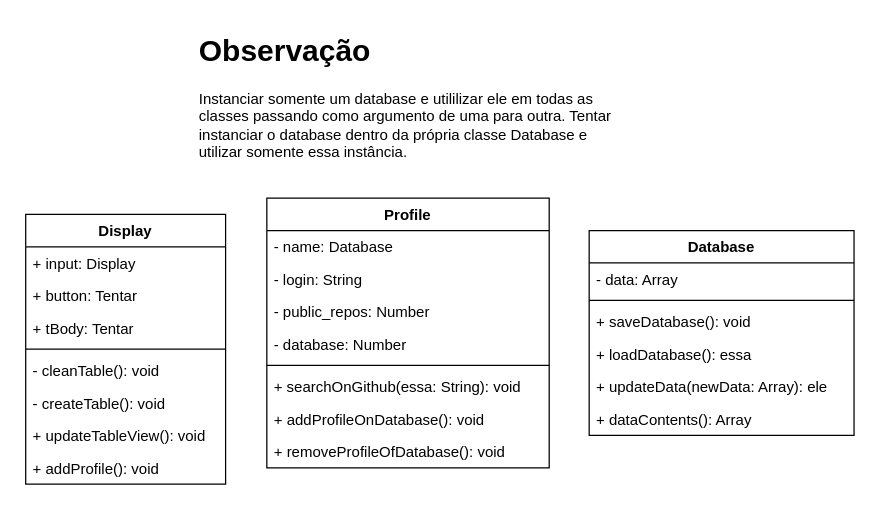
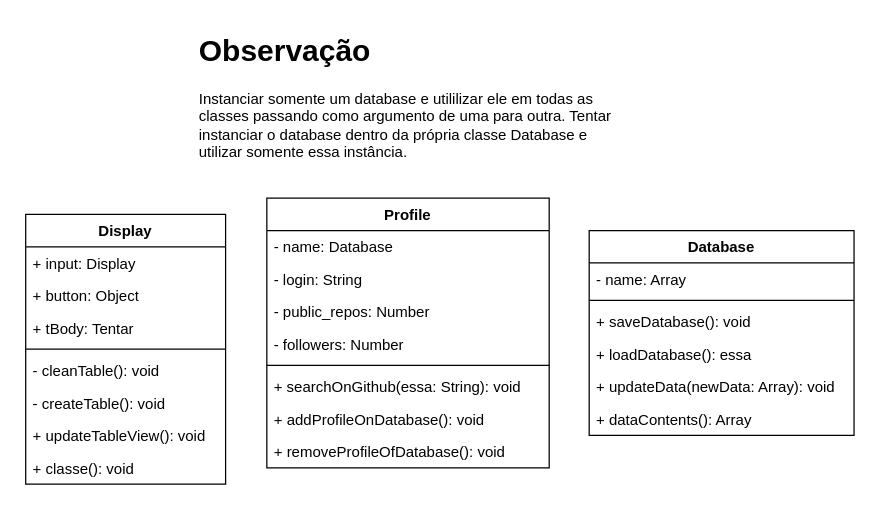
(645, 280) -> (645, 280)
(94, 297) -> (94, 297)
(344, 345) -> (344, 345)
(723, 388) -> (727, 388)
(105, 470) -> (91, 470)
